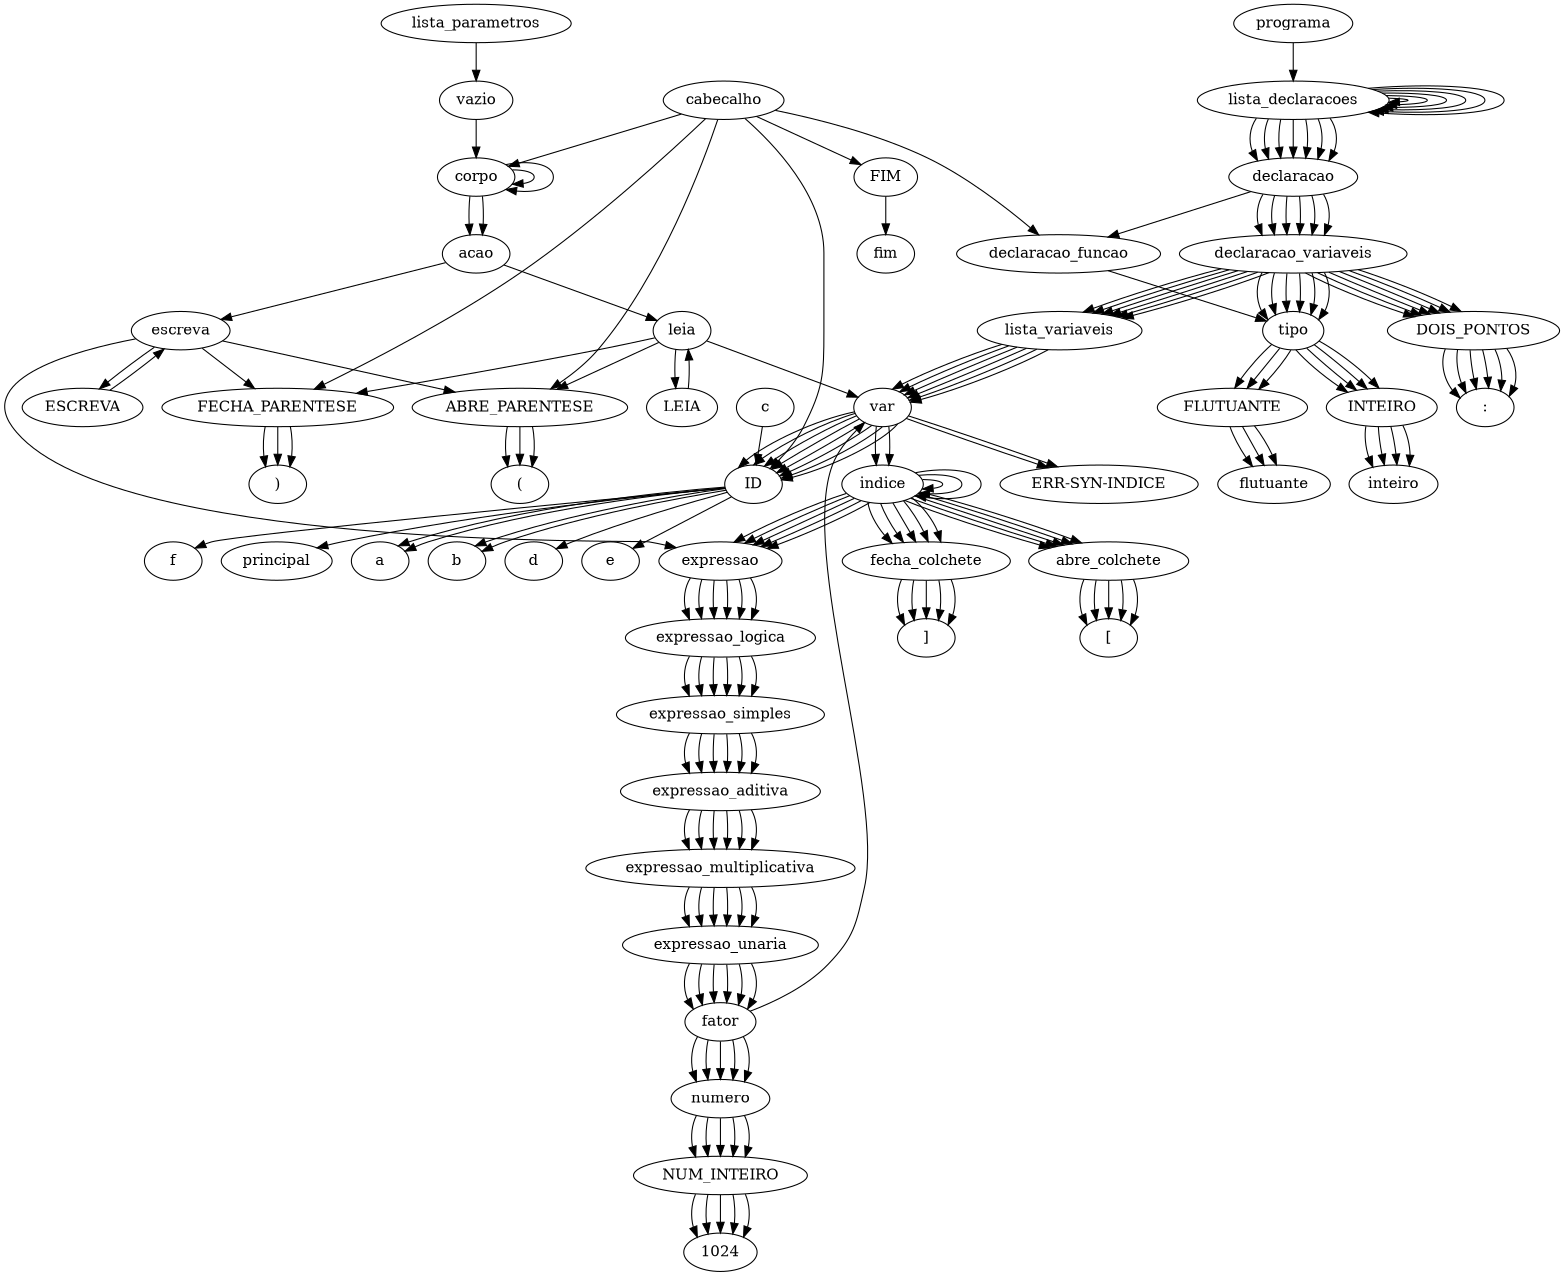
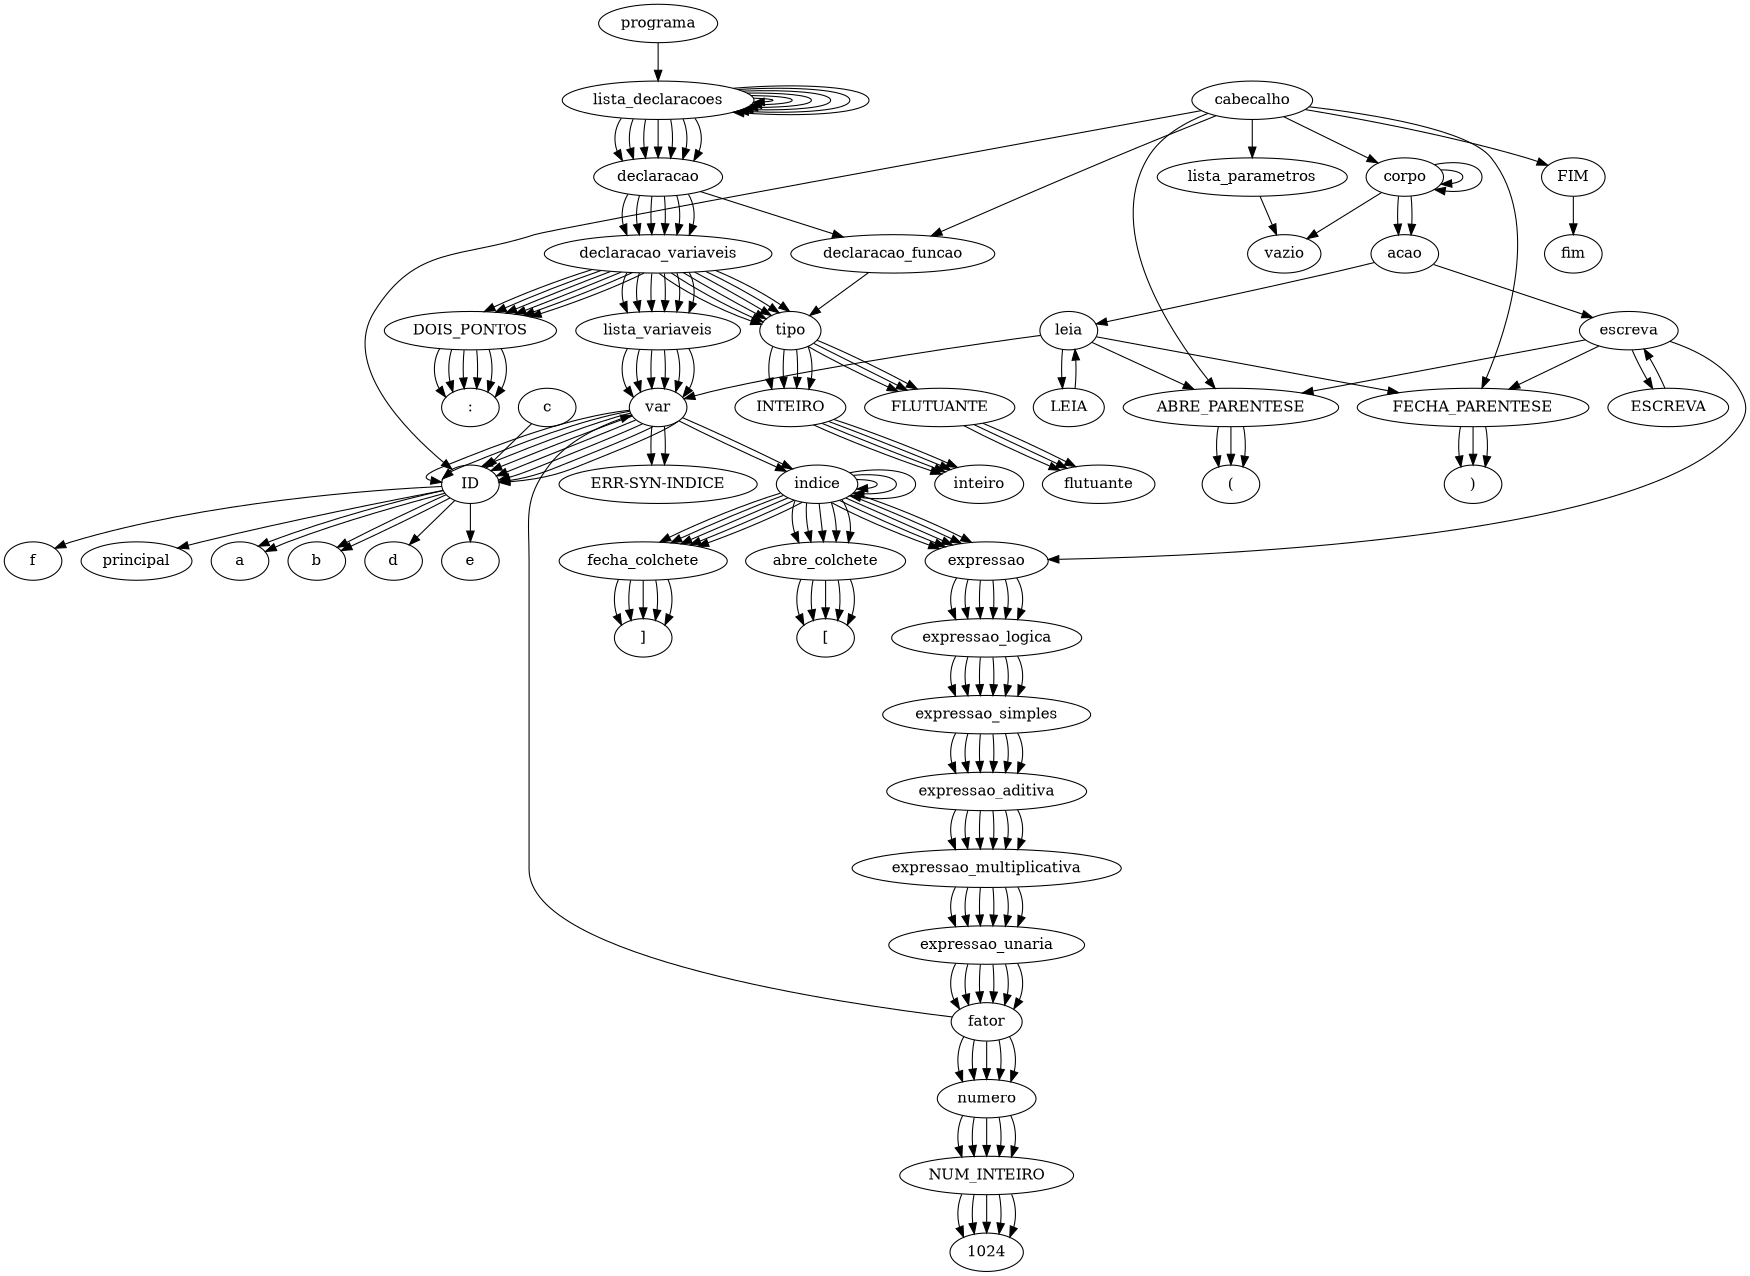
(476, 133) -> (1349, 213)
none -> (1252, 133)
